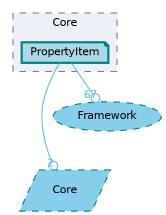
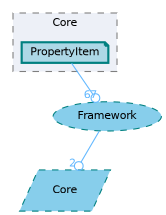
(42, 111) -> (90, 147)
